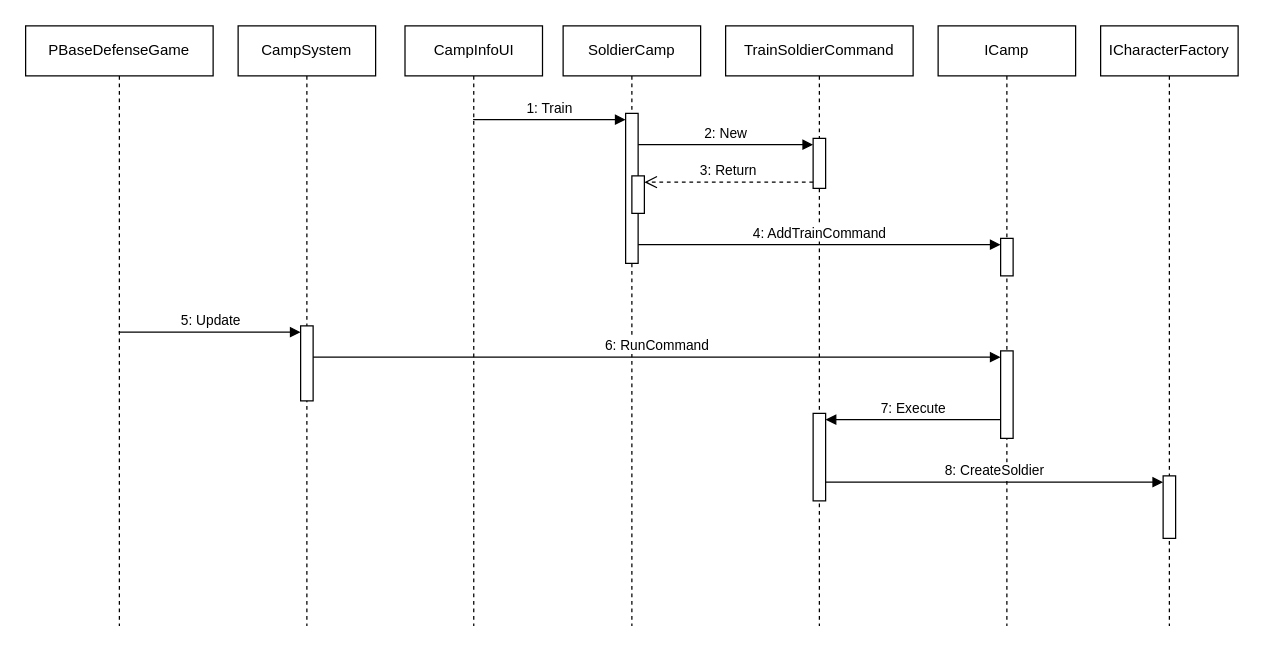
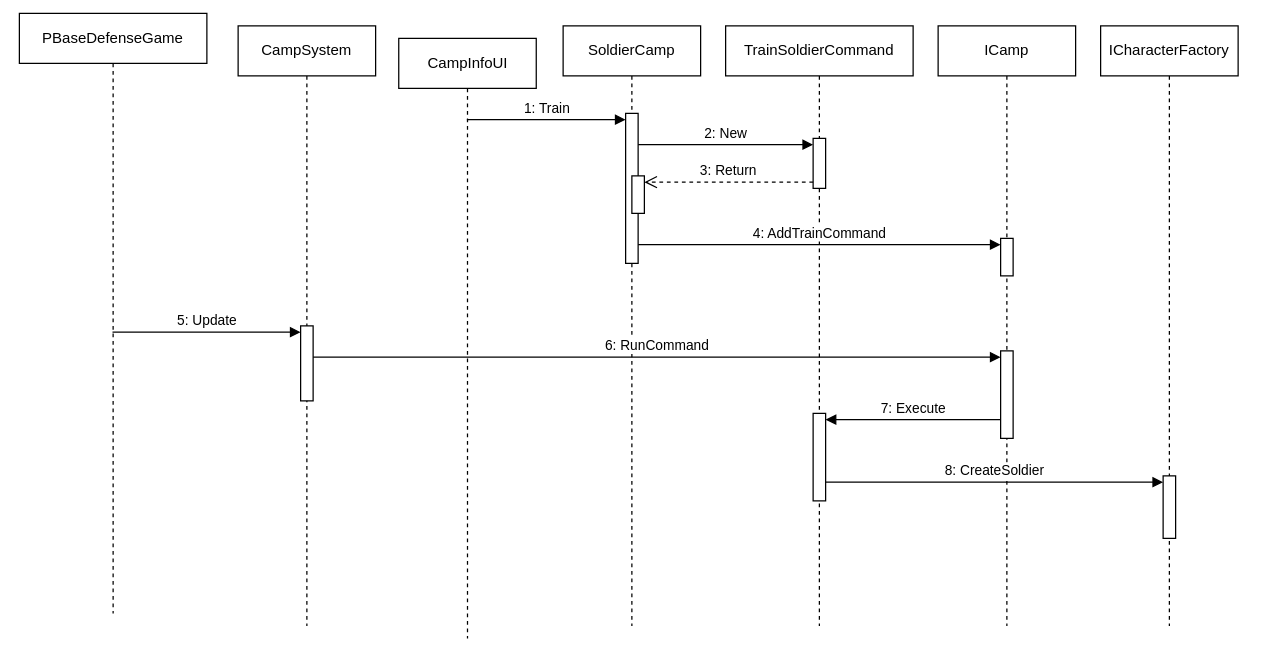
(119, 326) -> (113, 313)
(474, 326) -> (468, 338)
